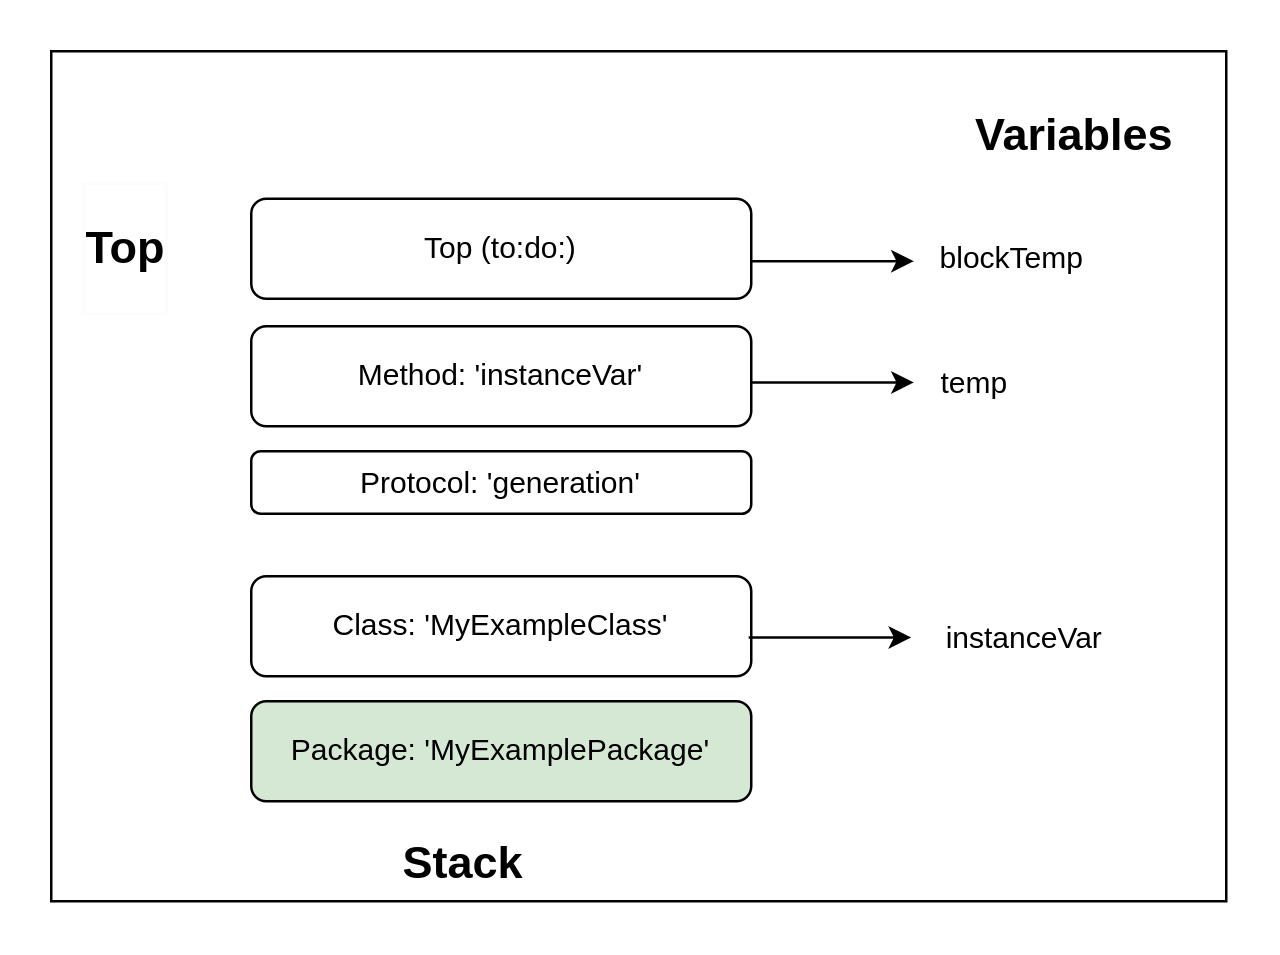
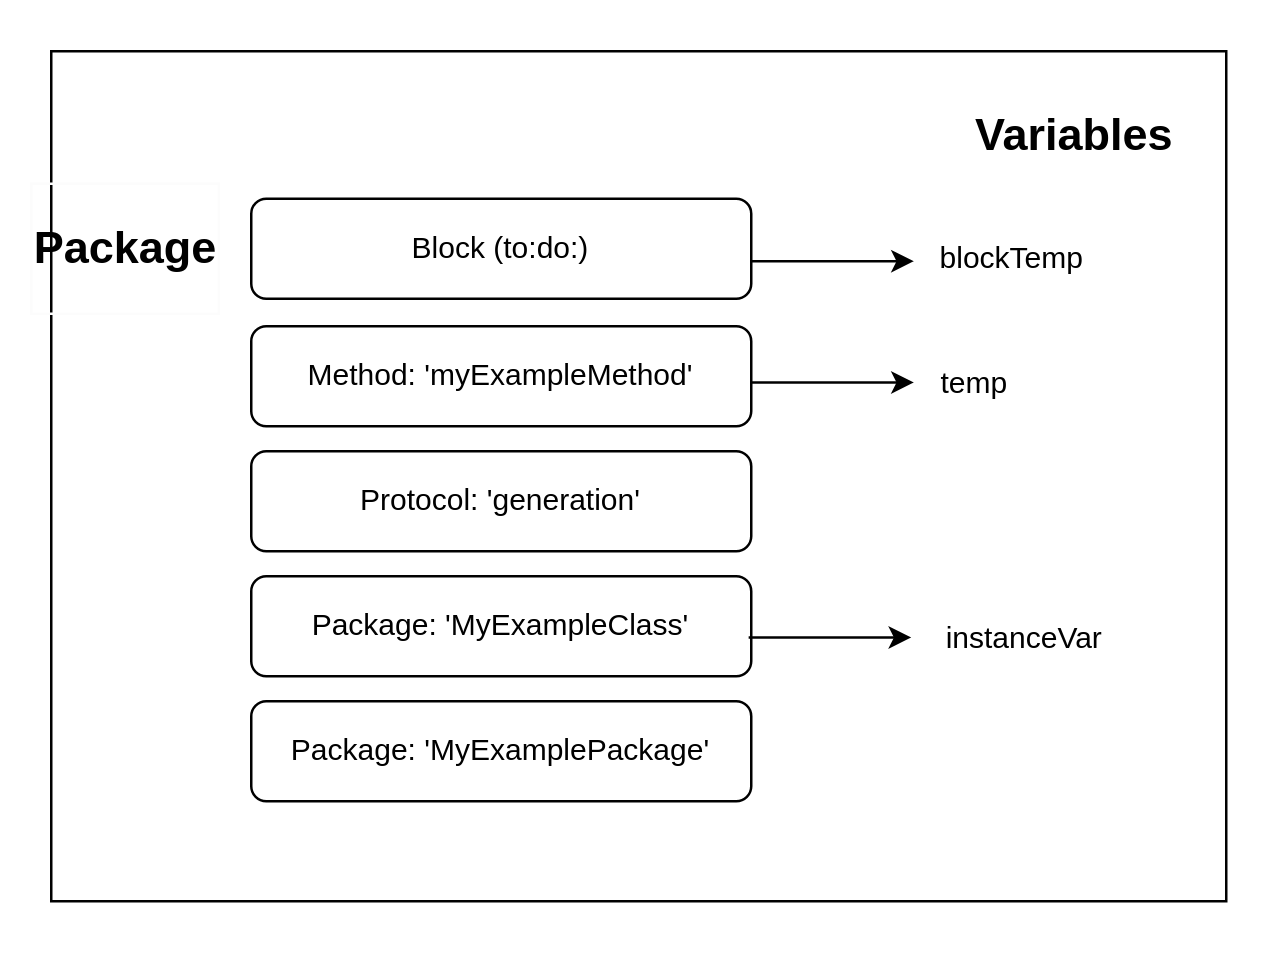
(126, 249) -> (126, 249)
(501, 249) -> (501, 249)
(501, 376) -> (501, 376)
(501, 483) -> (501, 501)
(501, 626) -> (501, 626)
(501, 751) -> (501, 751)
(464, 864) -> none
